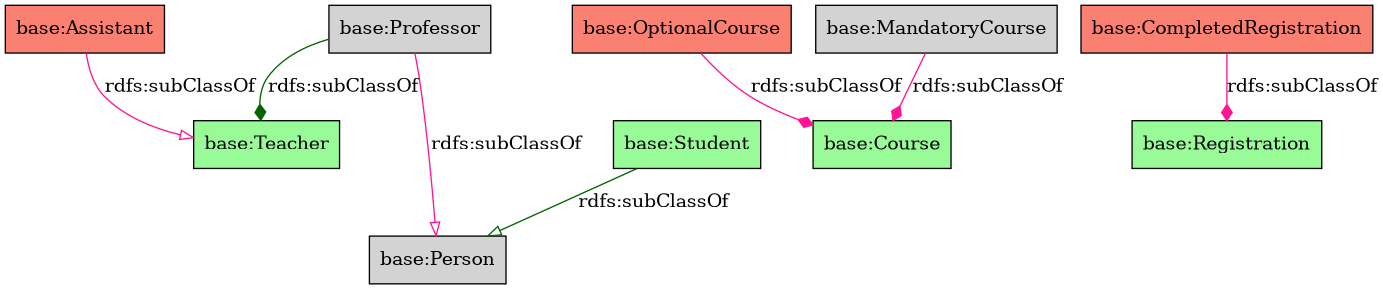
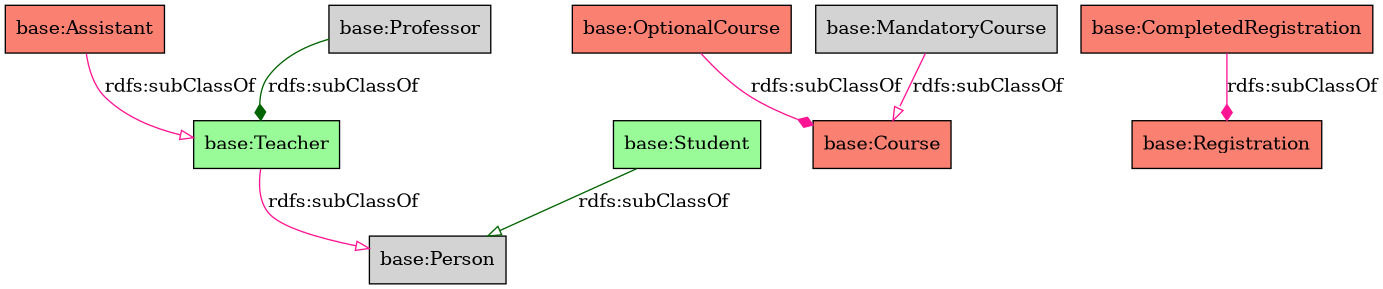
(913, 80) -> (913, 80)
(427, 137) -> (289, 226)
(882, 145) -> (882, 145)
(1227, 145) -> (1227, 145)
